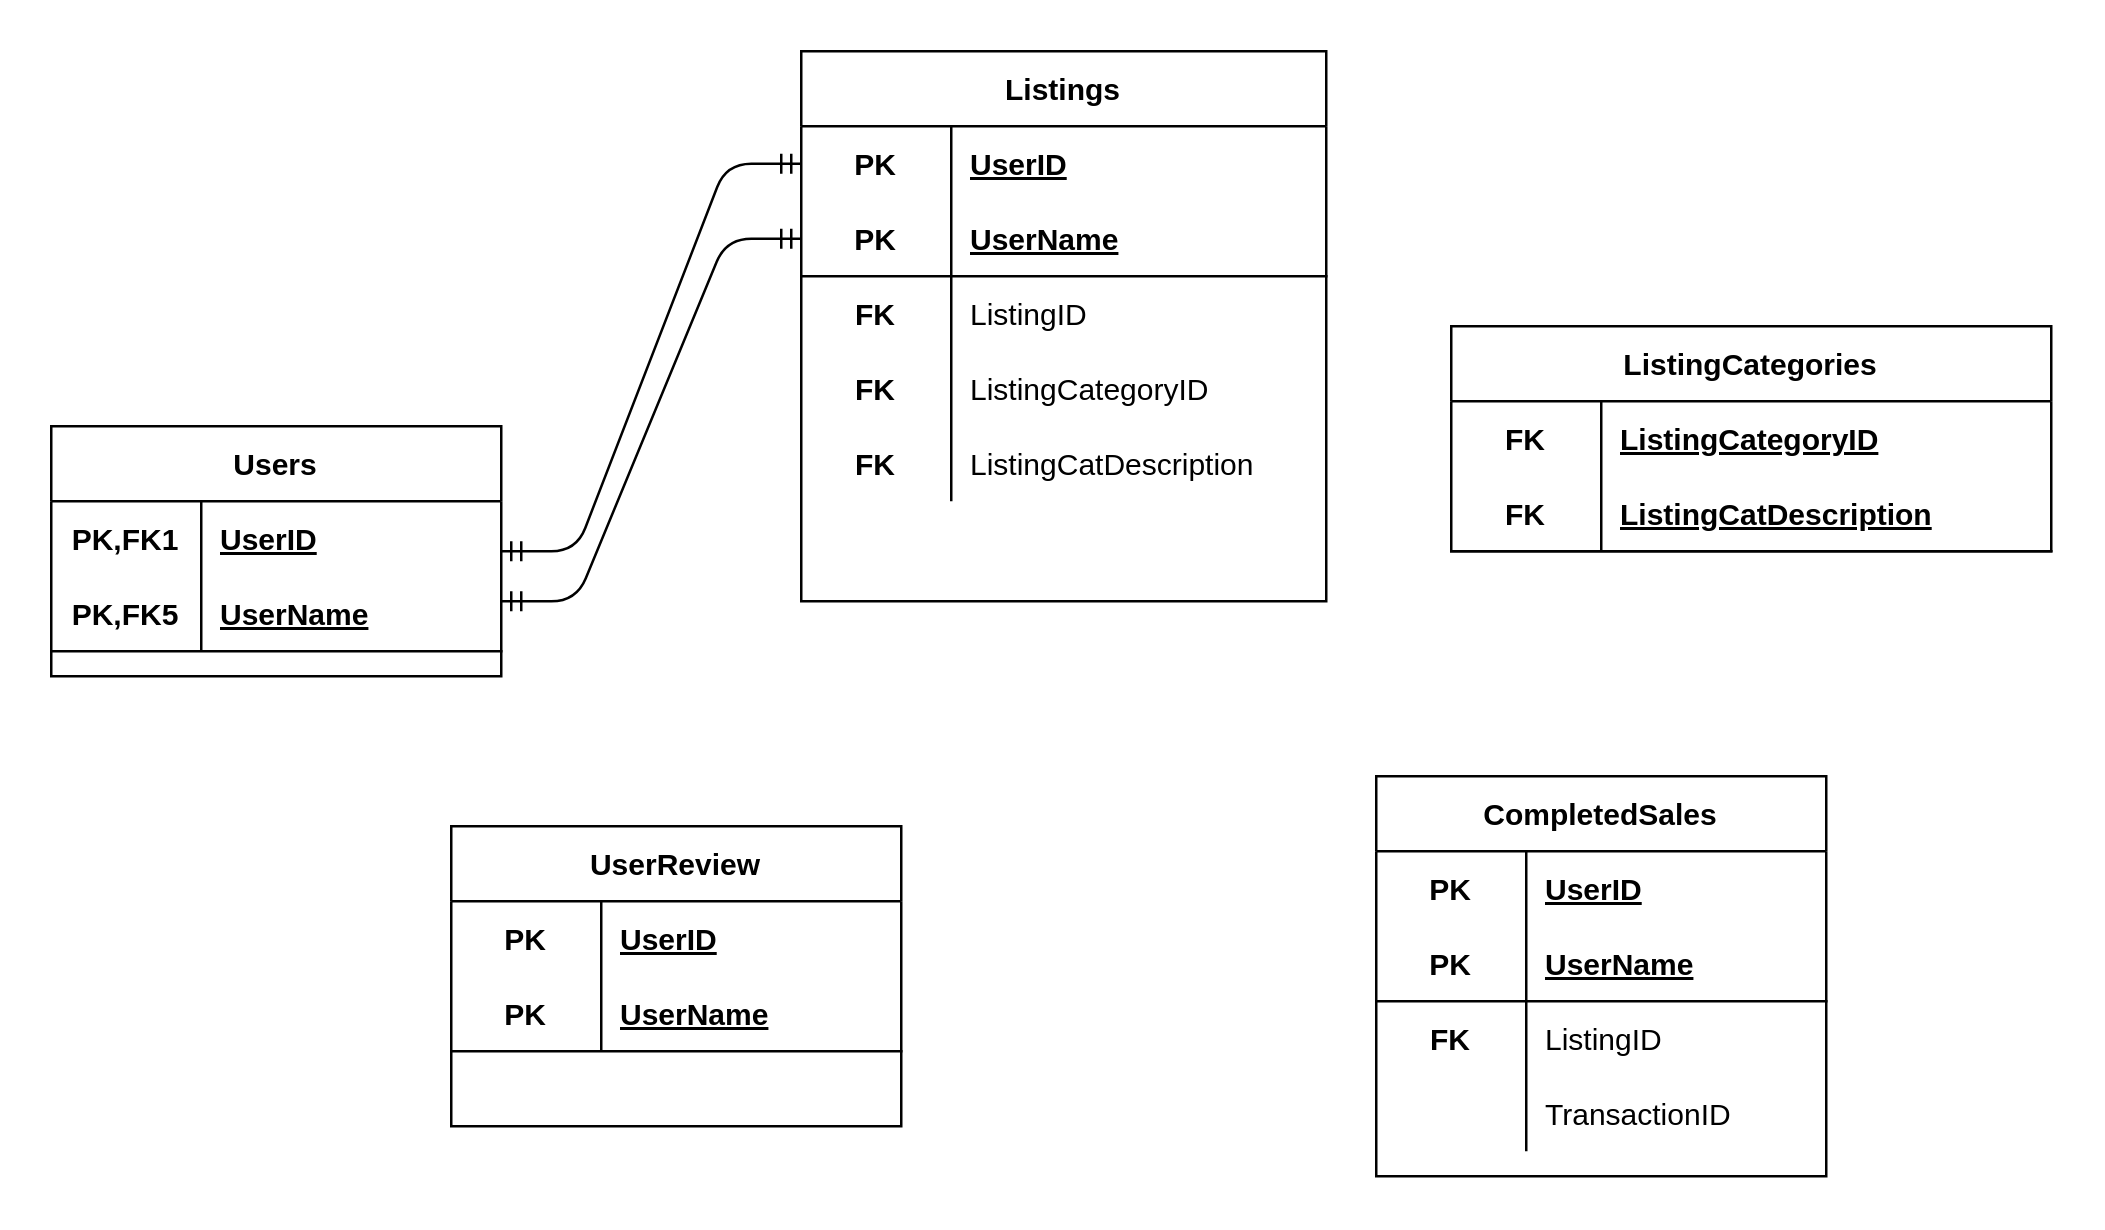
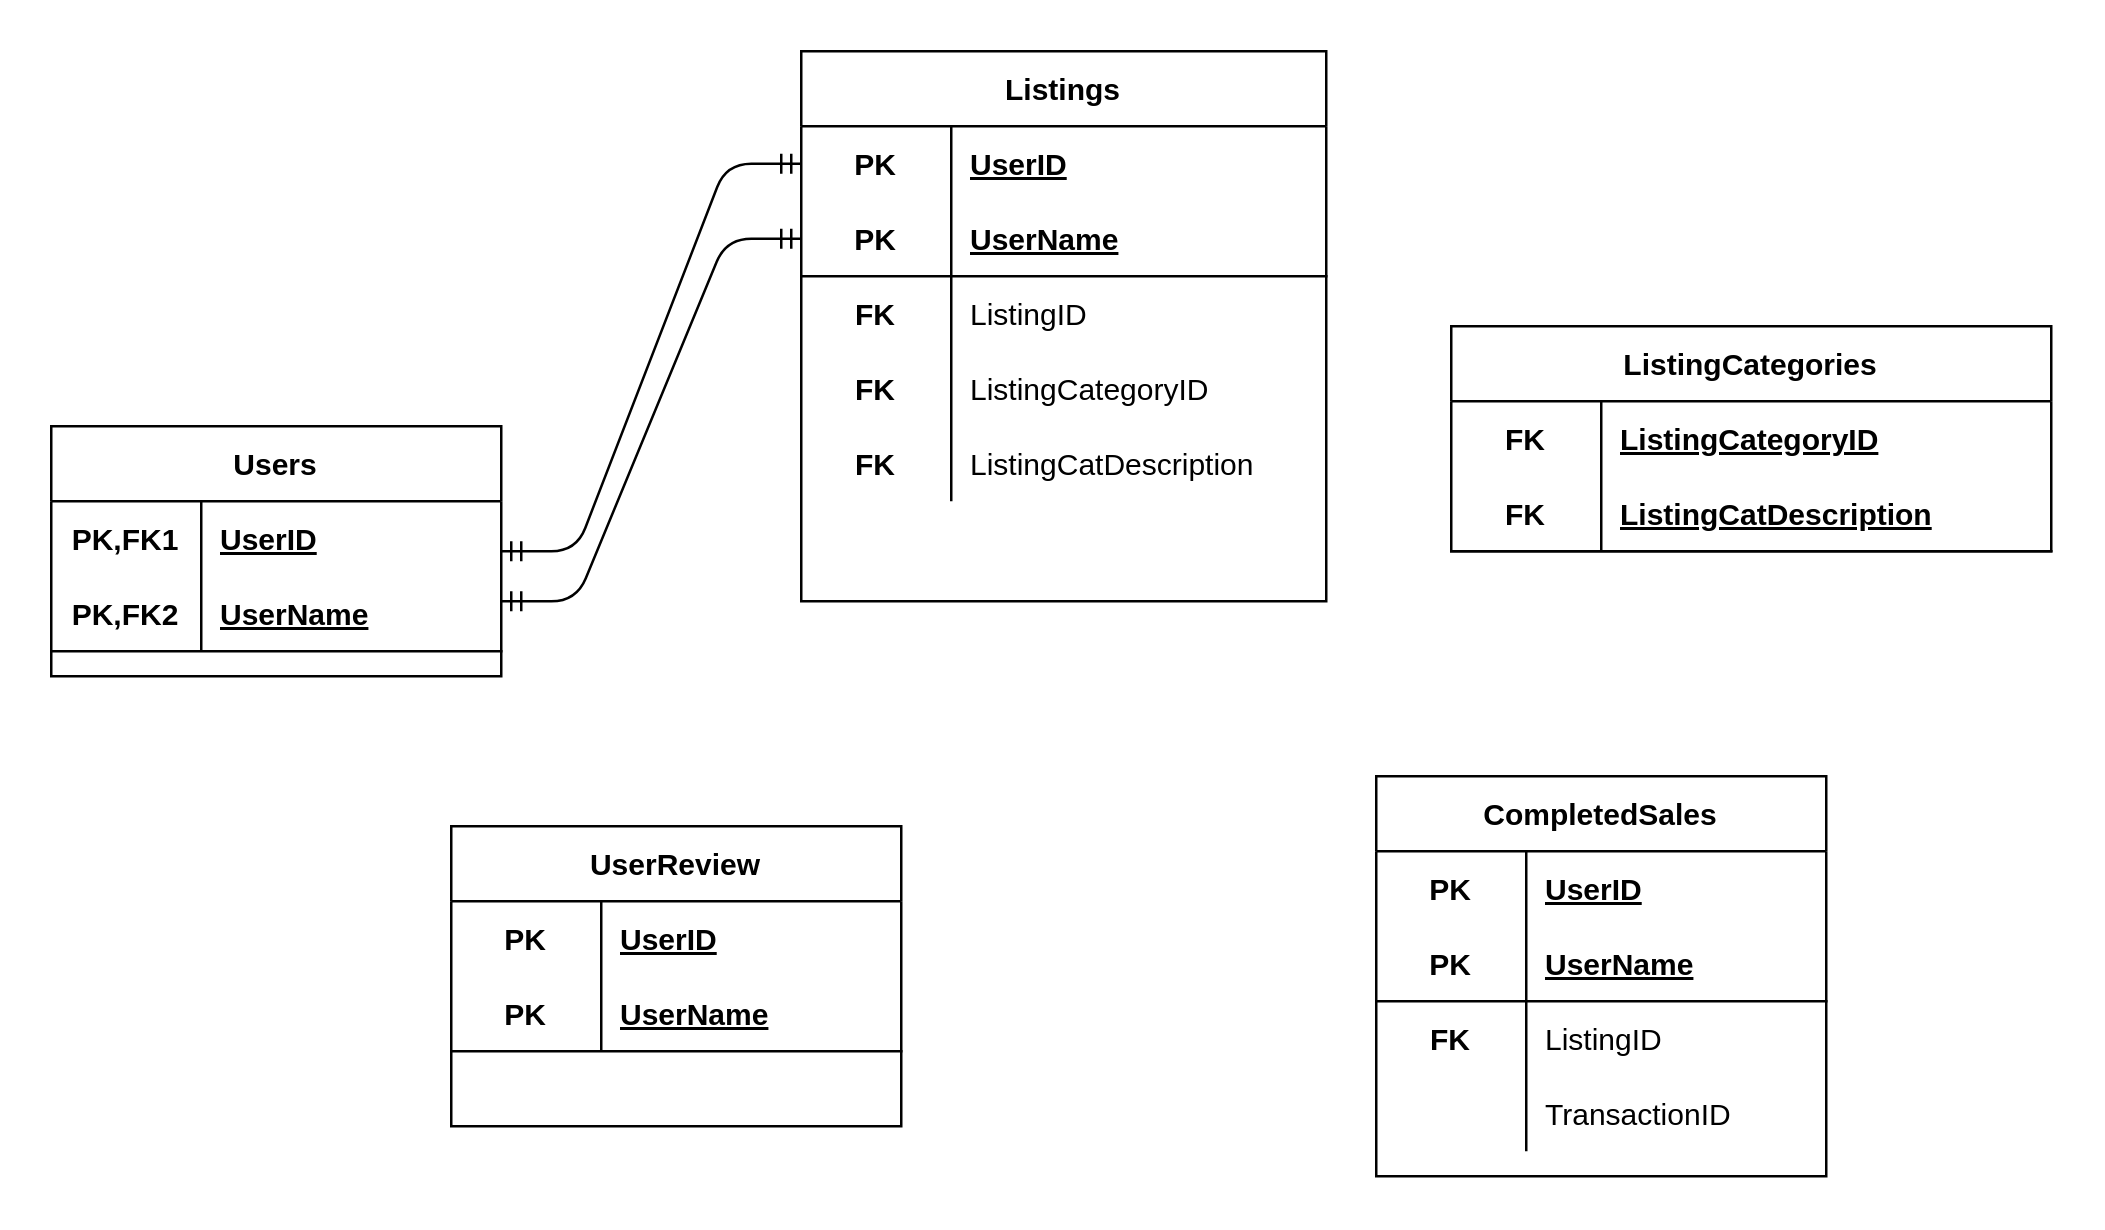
(125, 615) -> (125, 615)
